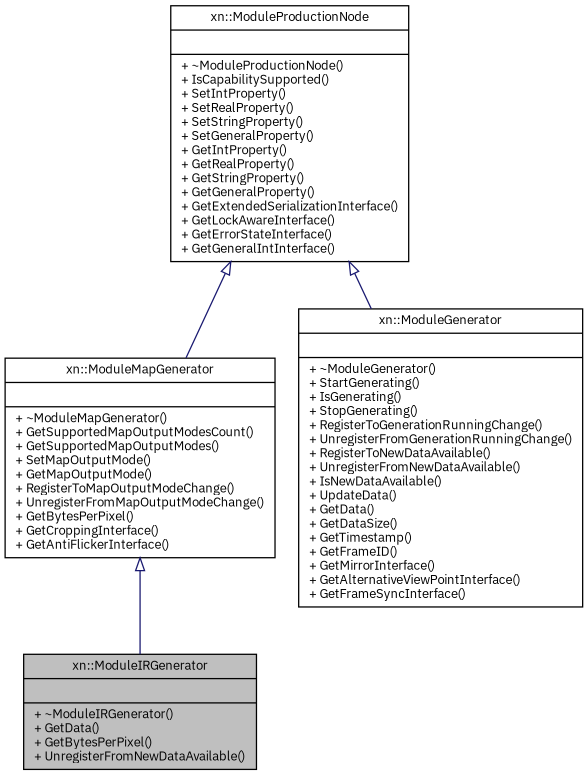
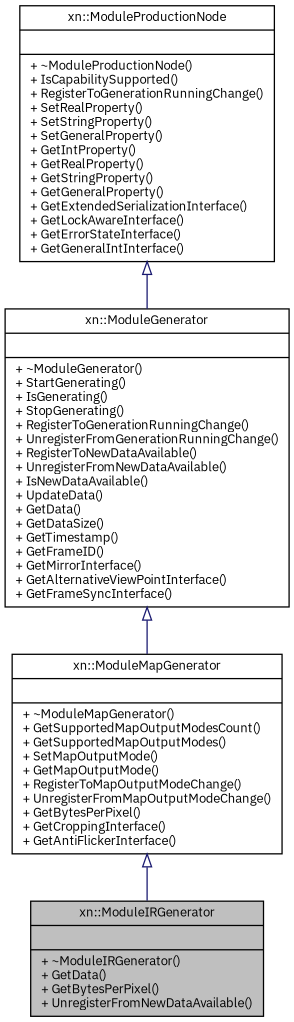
(233, 94) -> (147, 94)
(206, 316) -> (147, 637)
